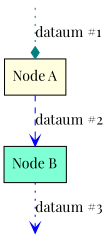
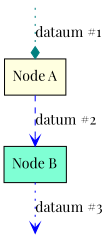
(69, 121) -> (66, 121)
